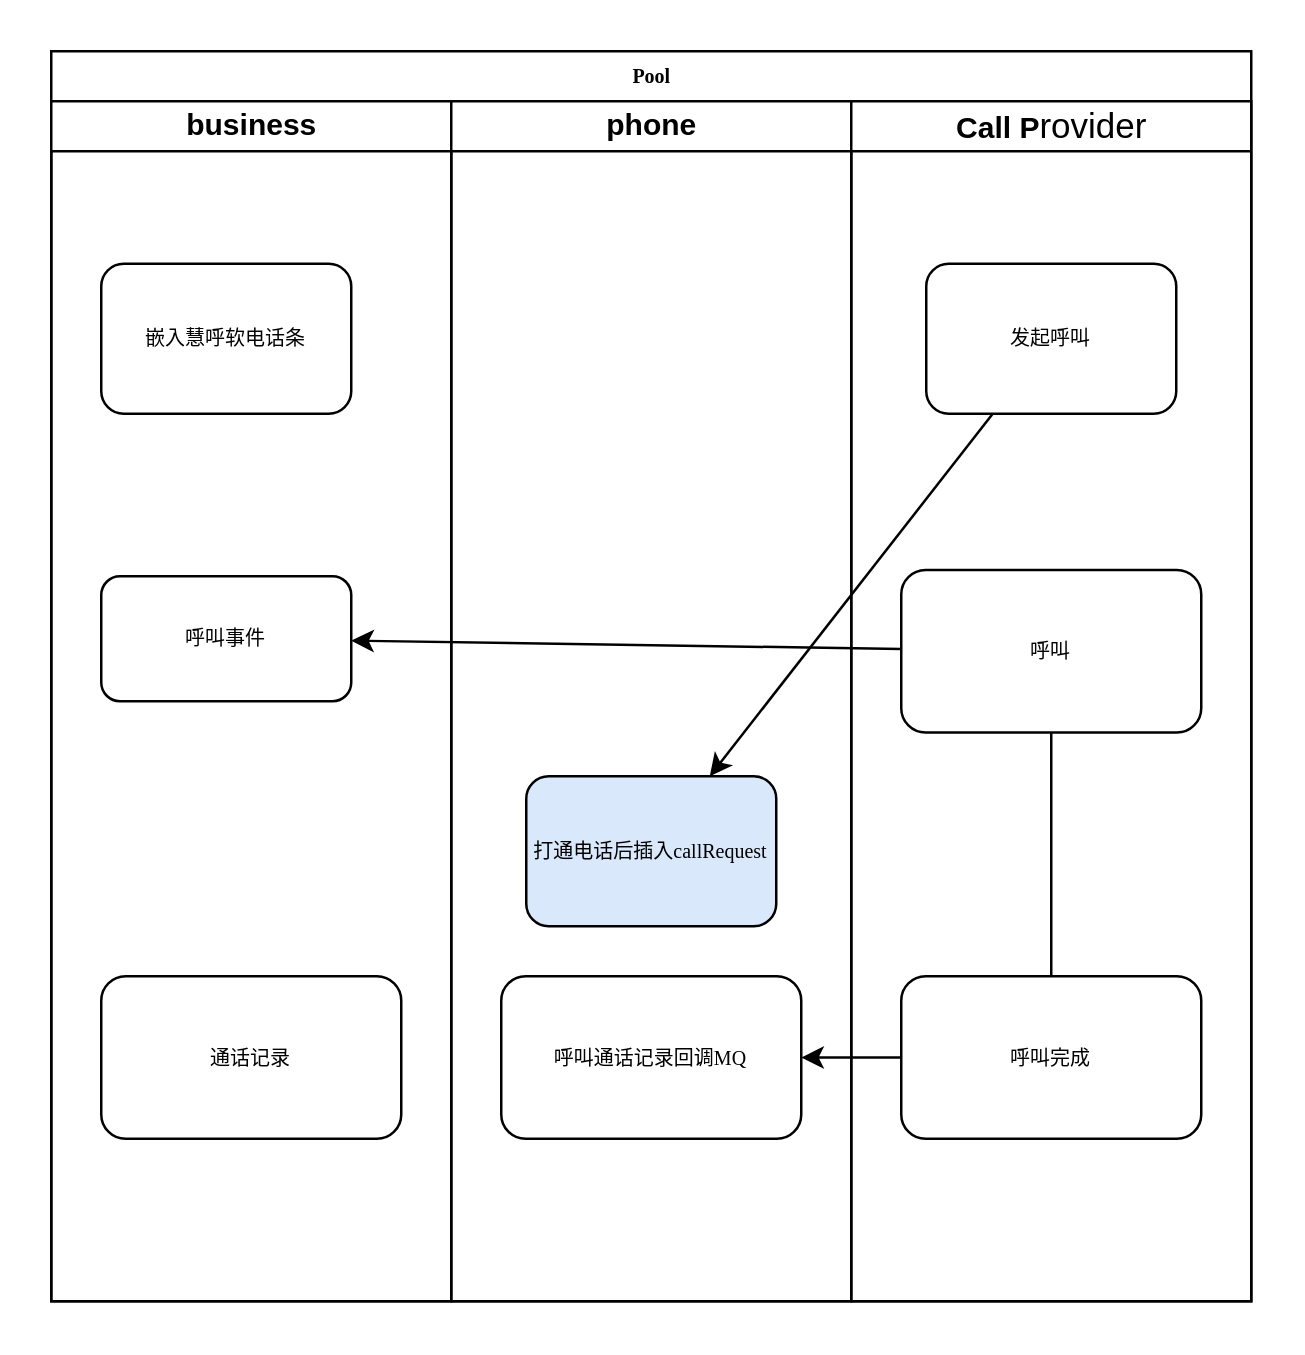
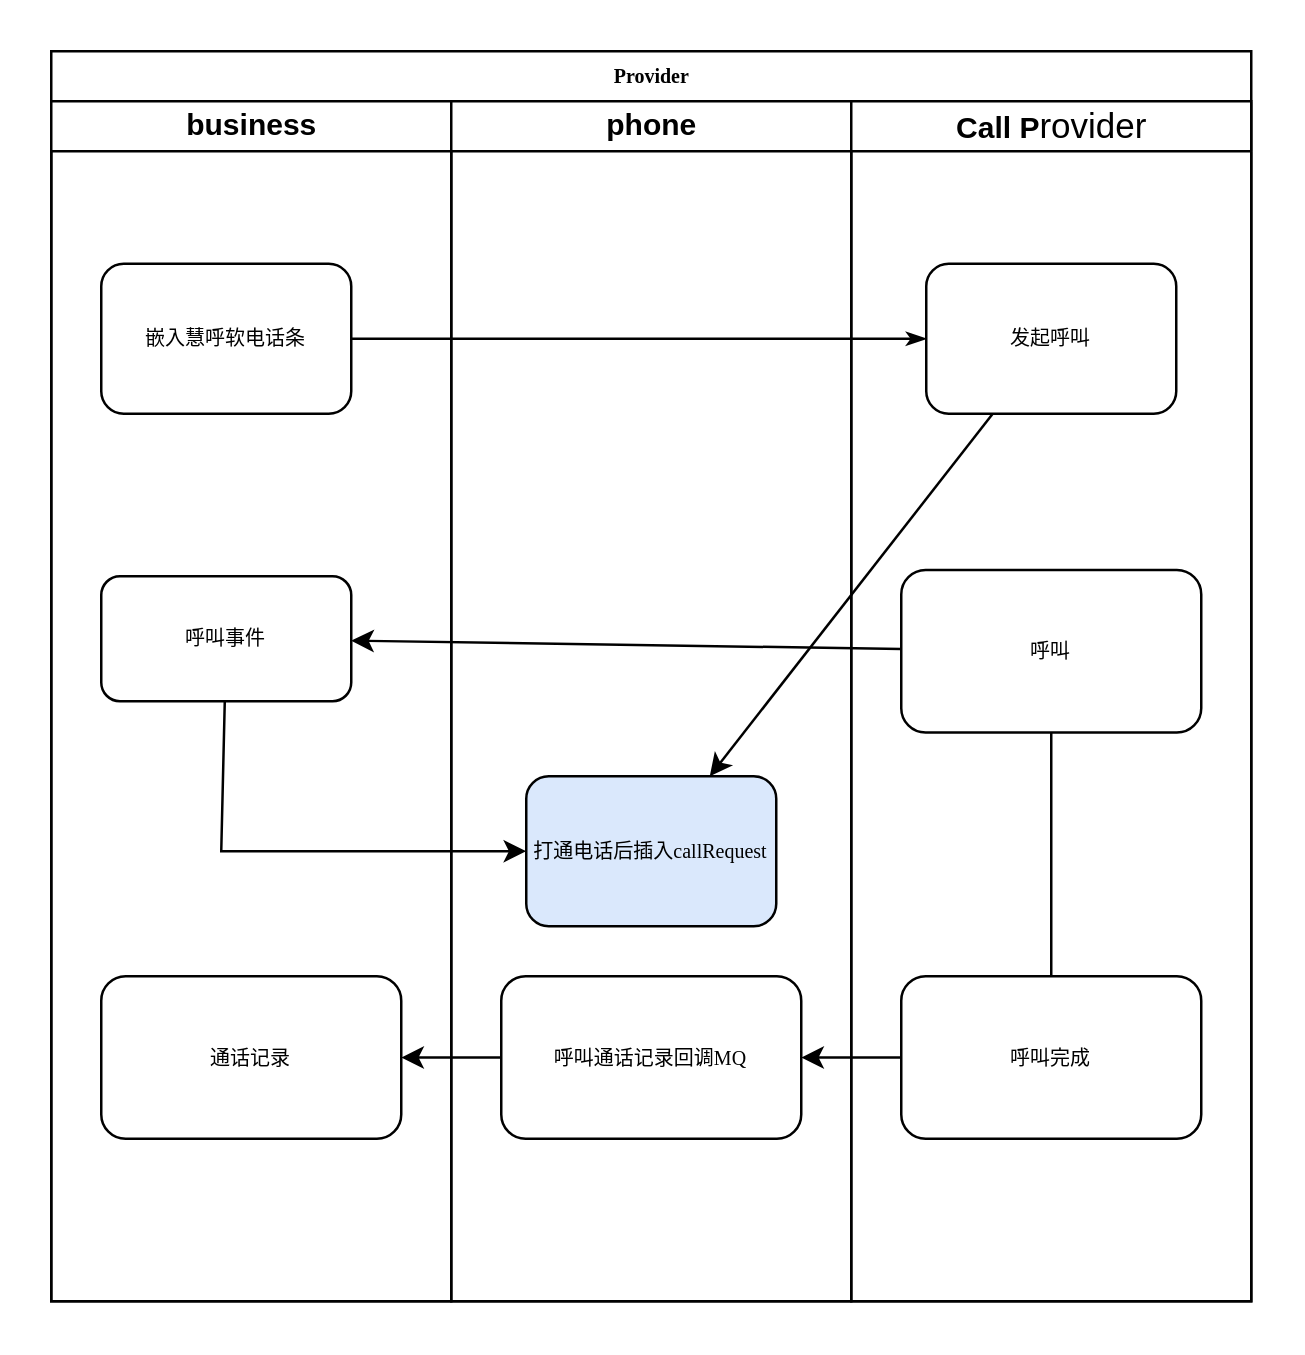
(653, 76) -> (653, 76)
none -> (651, 339)
none -> (258, 851)
none -> (479, 1058)
